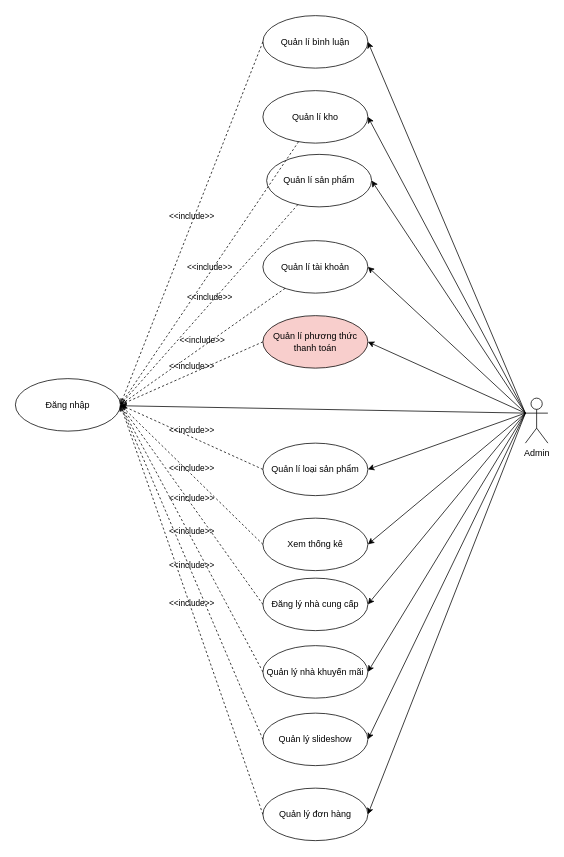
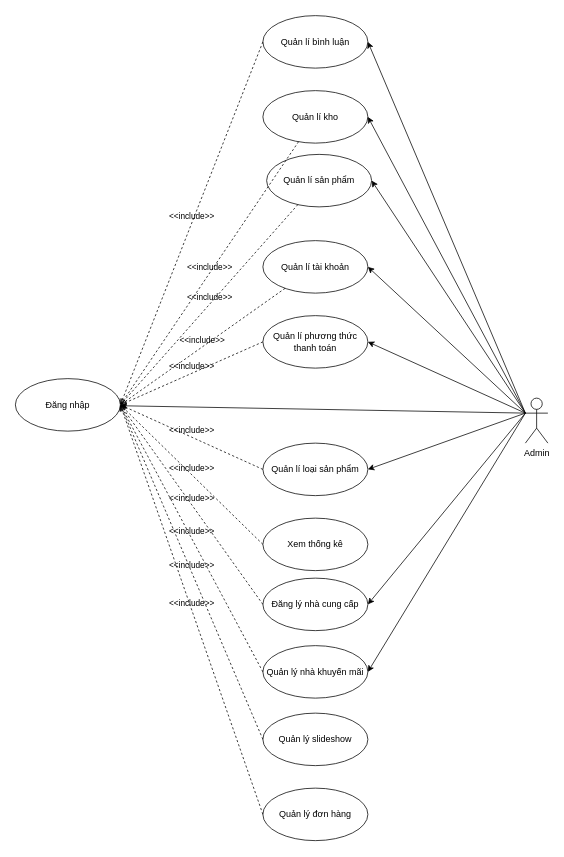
(315, 342) -> (315, 342)
(444, 481) -> none
(442, 585) -> none
(447, 613) -> none
